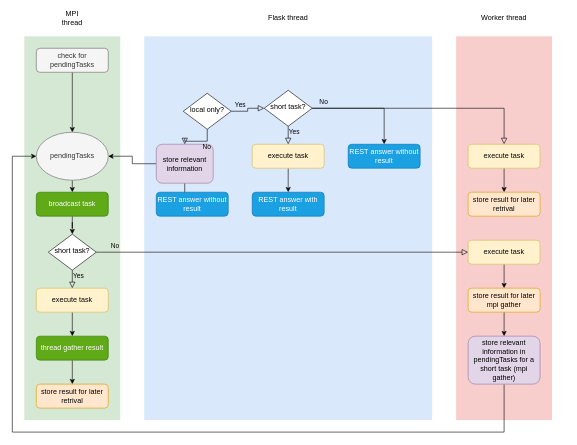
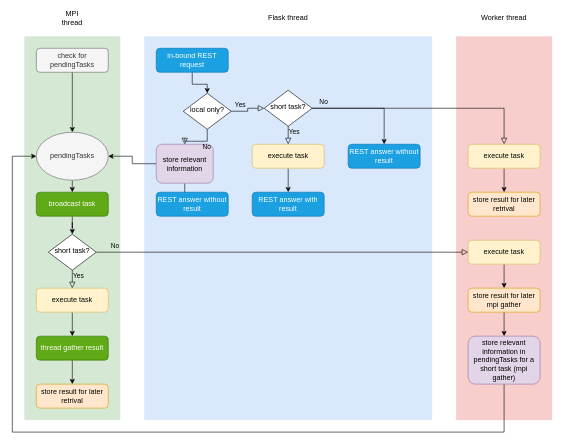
none -> (192, 60)
none -> (192, 81)
